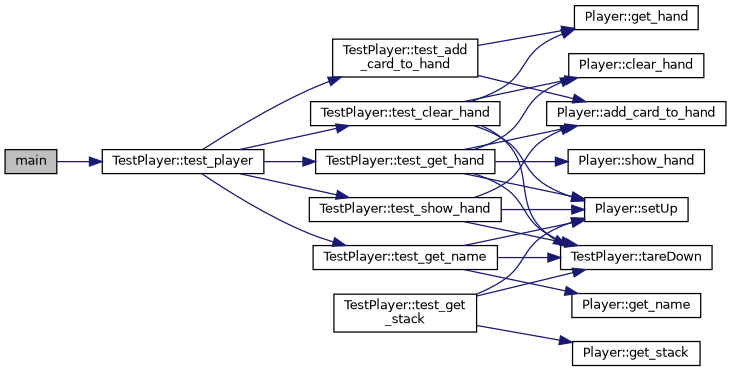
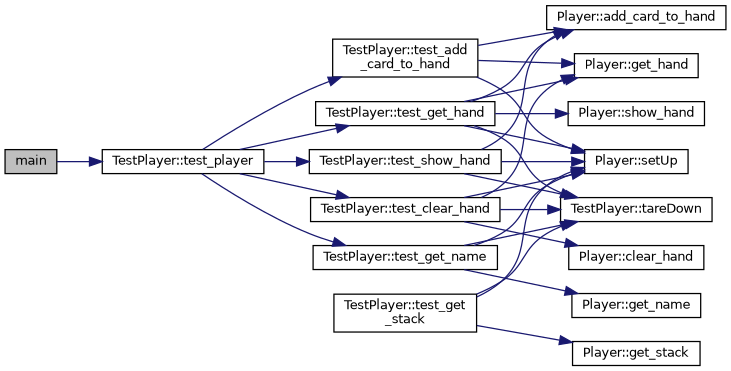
none -> (513, 99)
(520, 119) -> (532, 87)
